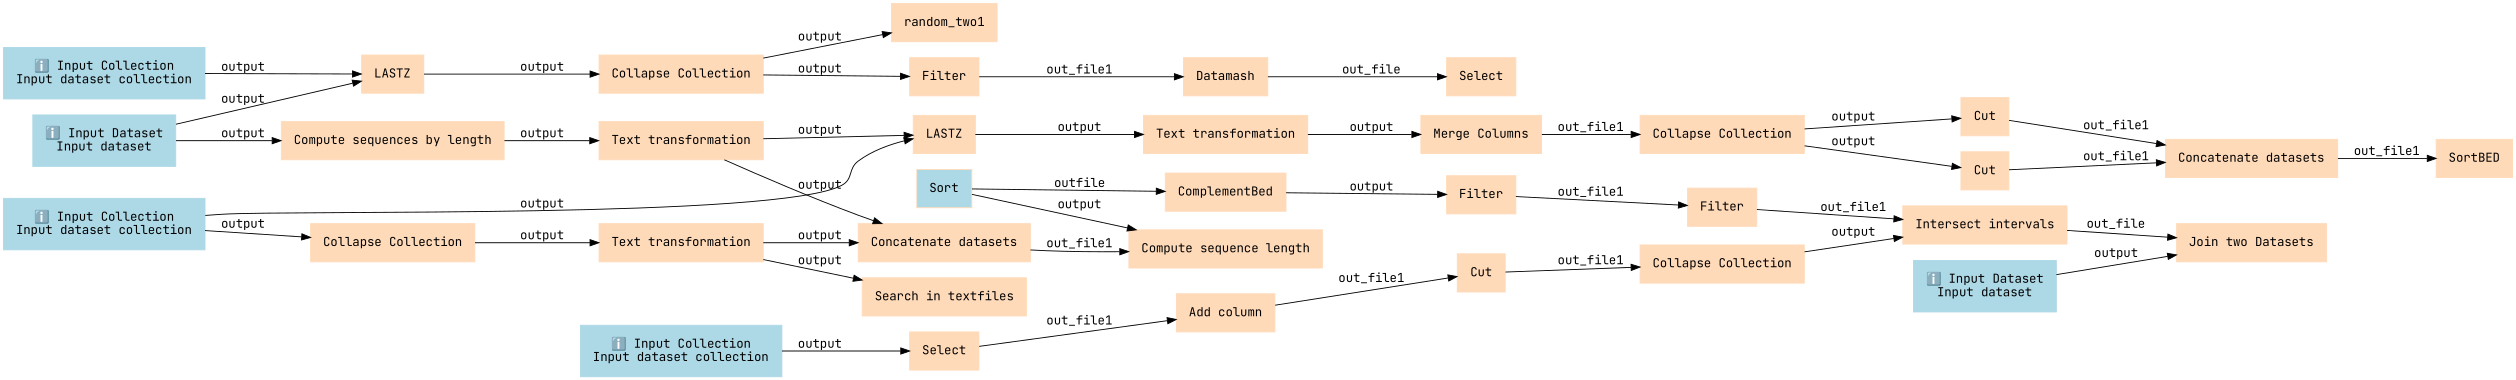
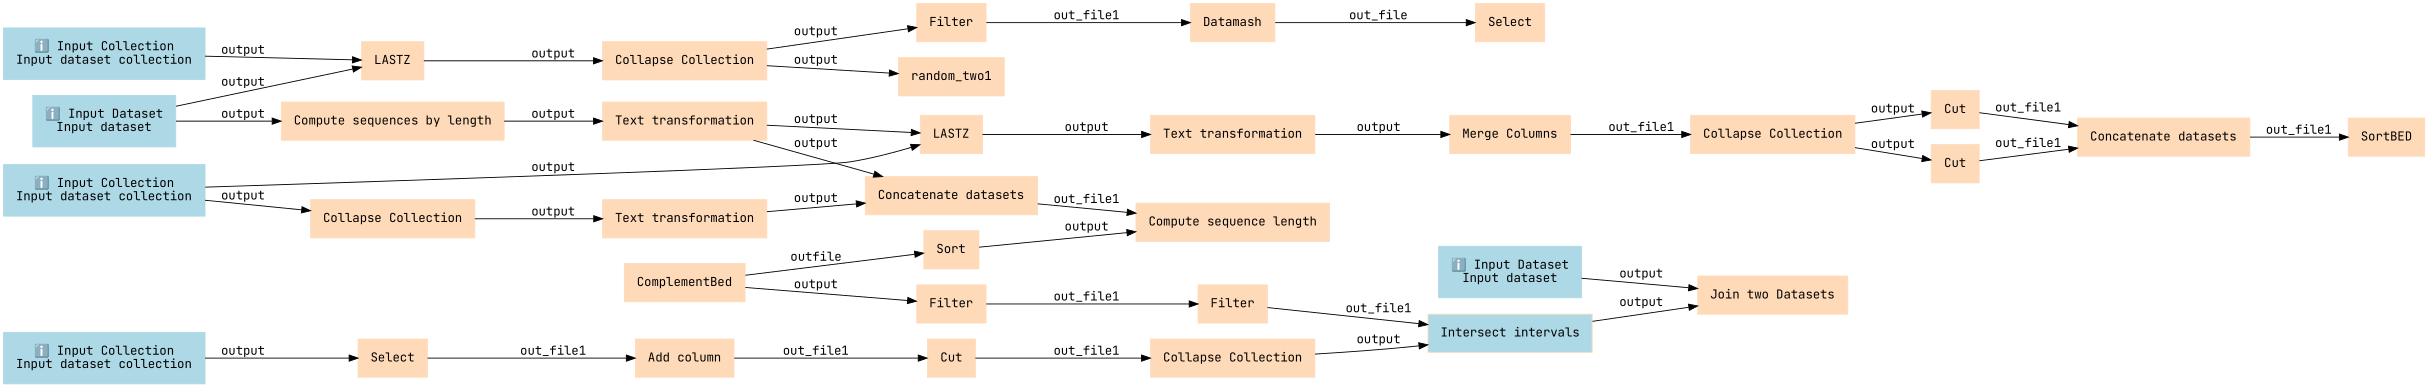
(944, 189) -> (951, 250)
(1064, 190) -> (830, 265)
(1985, 225) -> (1510, 333)
(2116, 225) -> (1641, 303)
(944, 297) -> none
